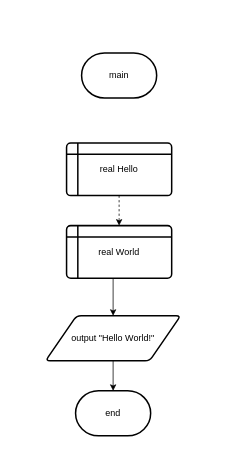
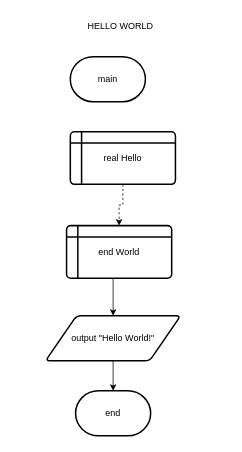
none -> (120, 27)
(119, 75) -> (108, 79)
(119, 169) -> (123, 158)
(119, 252) -> (119, 252)
